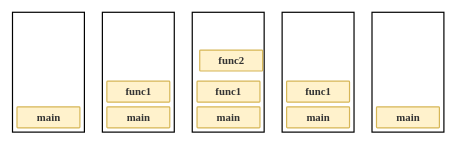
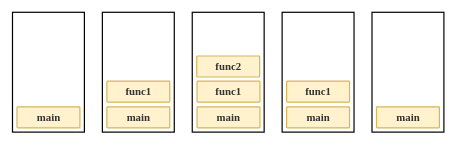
(231, 61) -> (228, 67)
